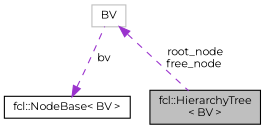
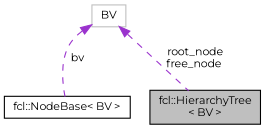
(91, 57) -> (64, 61)
